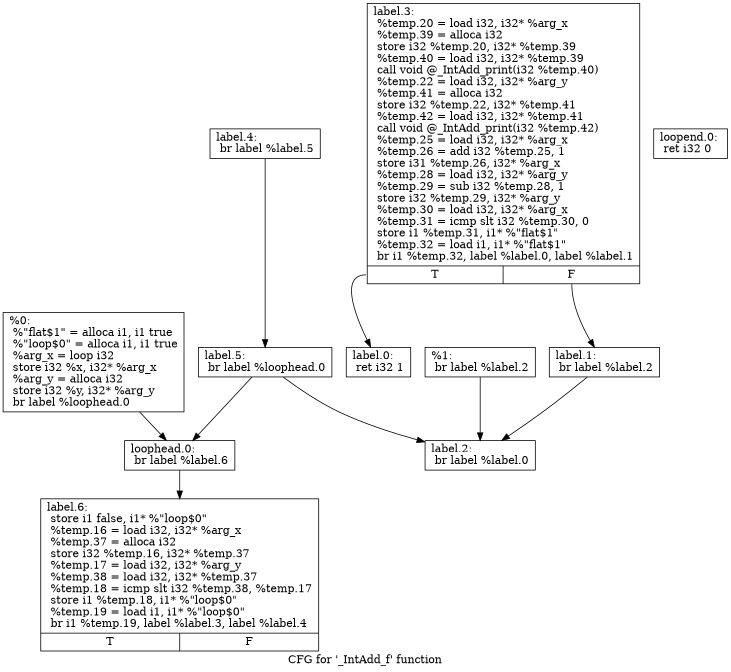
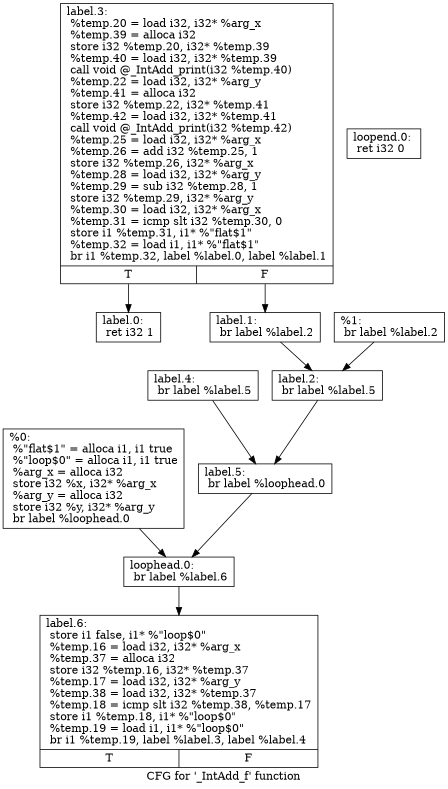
(467, 163) -> (160, 163)
(62, 356) -> (66, 472)
(347, 415) -> (298, 429)
(480, 461) -> (327, 391)
